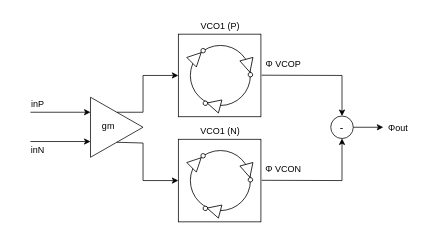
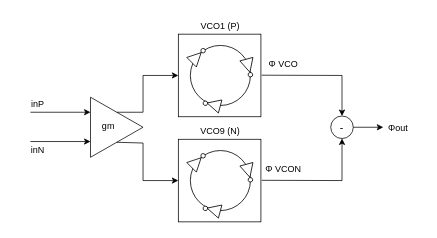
(283, 64) -> (283, 64)
(220, 132) -> (220, 132)
